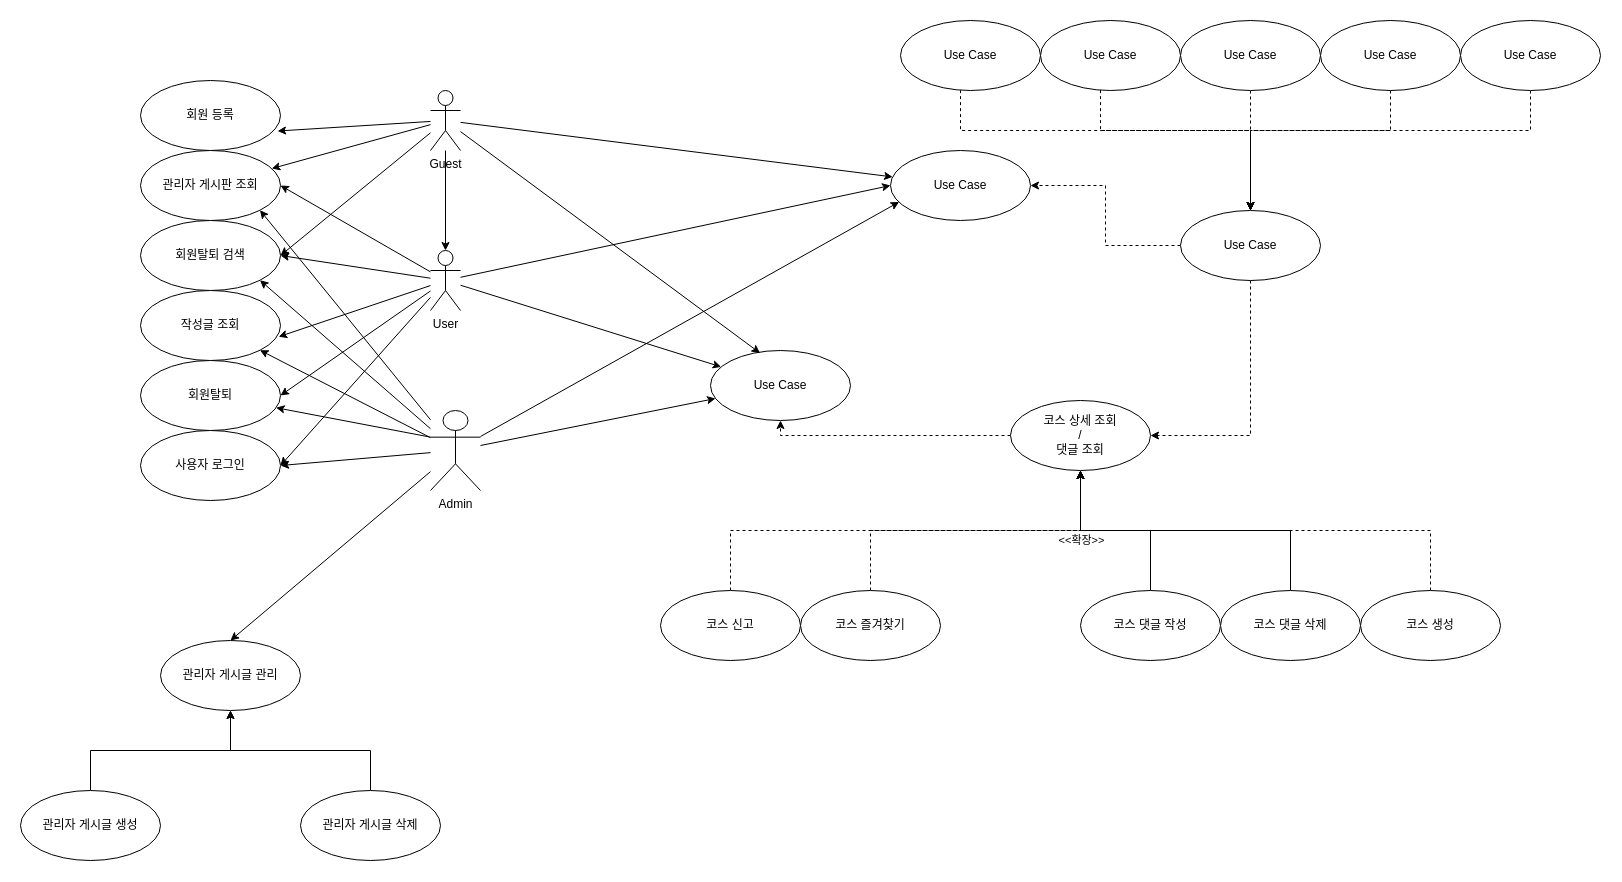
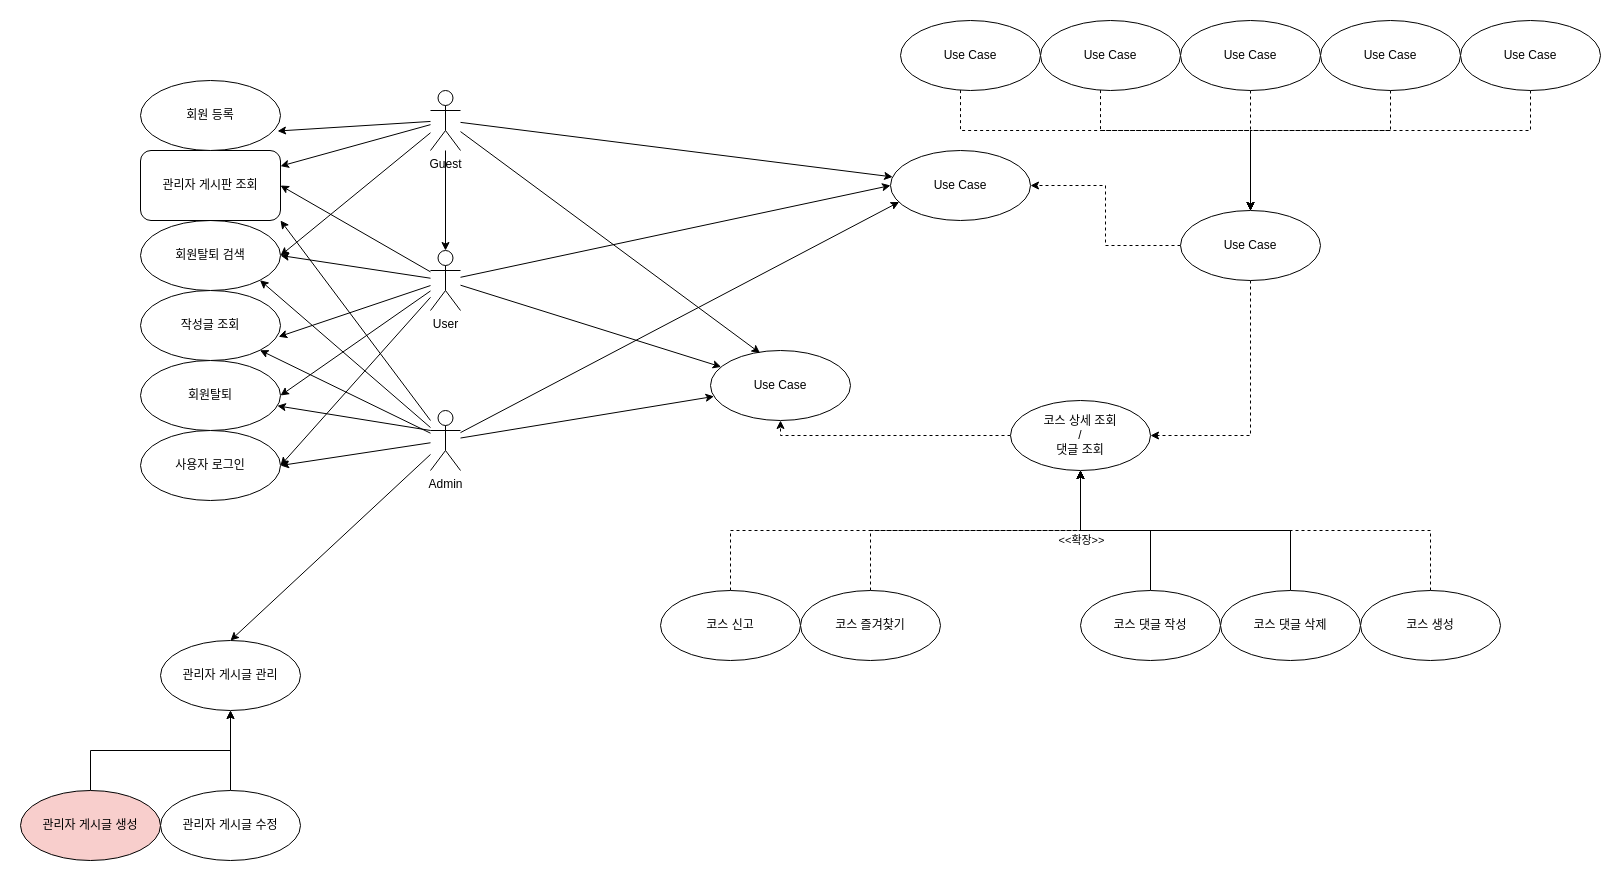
(211, 186) -> (211, 186)
(456, 451) -> (446, 441)
(322, 751) -> none
none -> (231, 771)
(91, 826) -> (91, 826)
none -> (231, 826)
(371, 826) -> none
